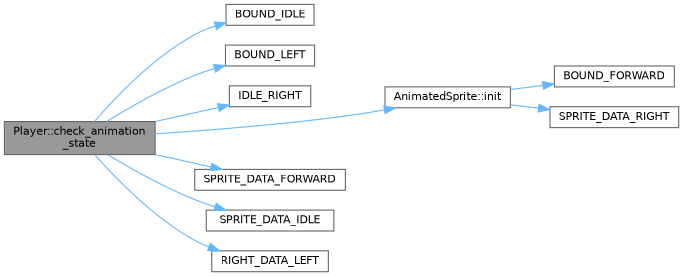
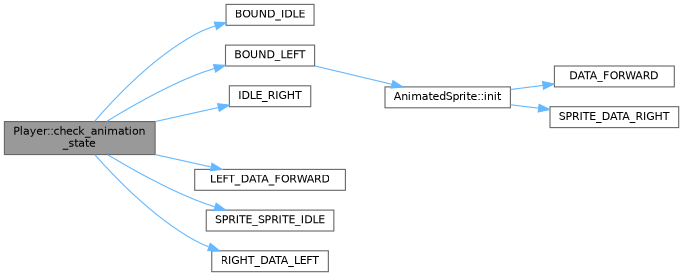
(614, 76) -> (614, 76)
(270, 125) -> (354, 75)
(270, 180) -> (270, 180)
(270, 221) -> (270, 221)
